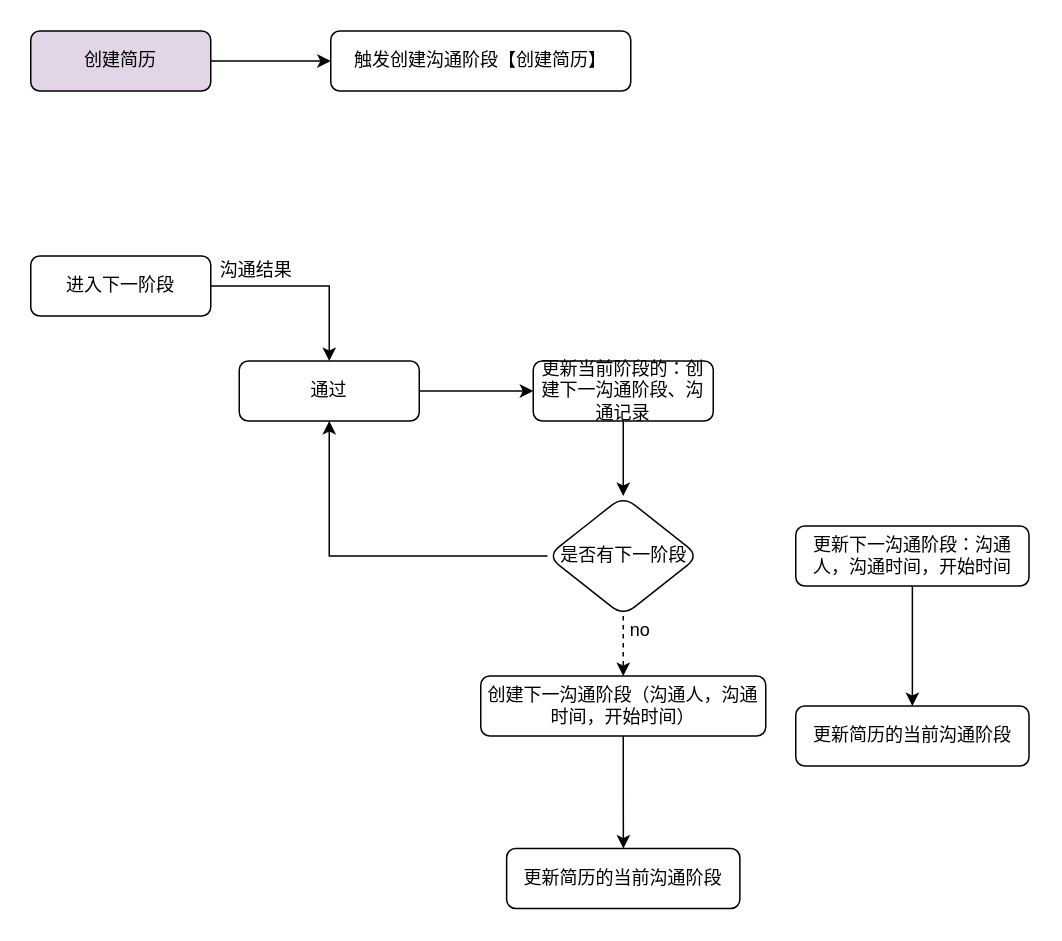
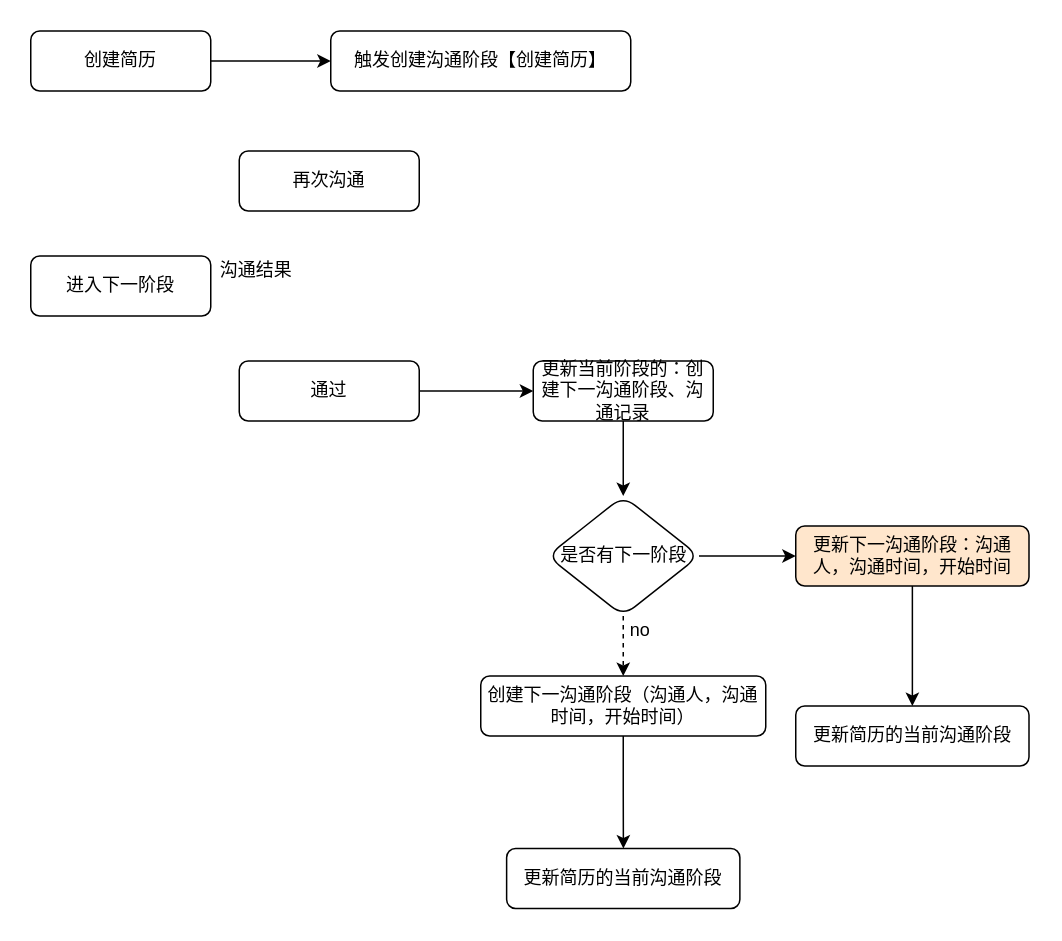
(121, 61) -> (121, 61)
none -> (329, 181)
(302, 286) -> none
(376, 556) -> (742, 556)
(912, 556) -> (912, 556)
